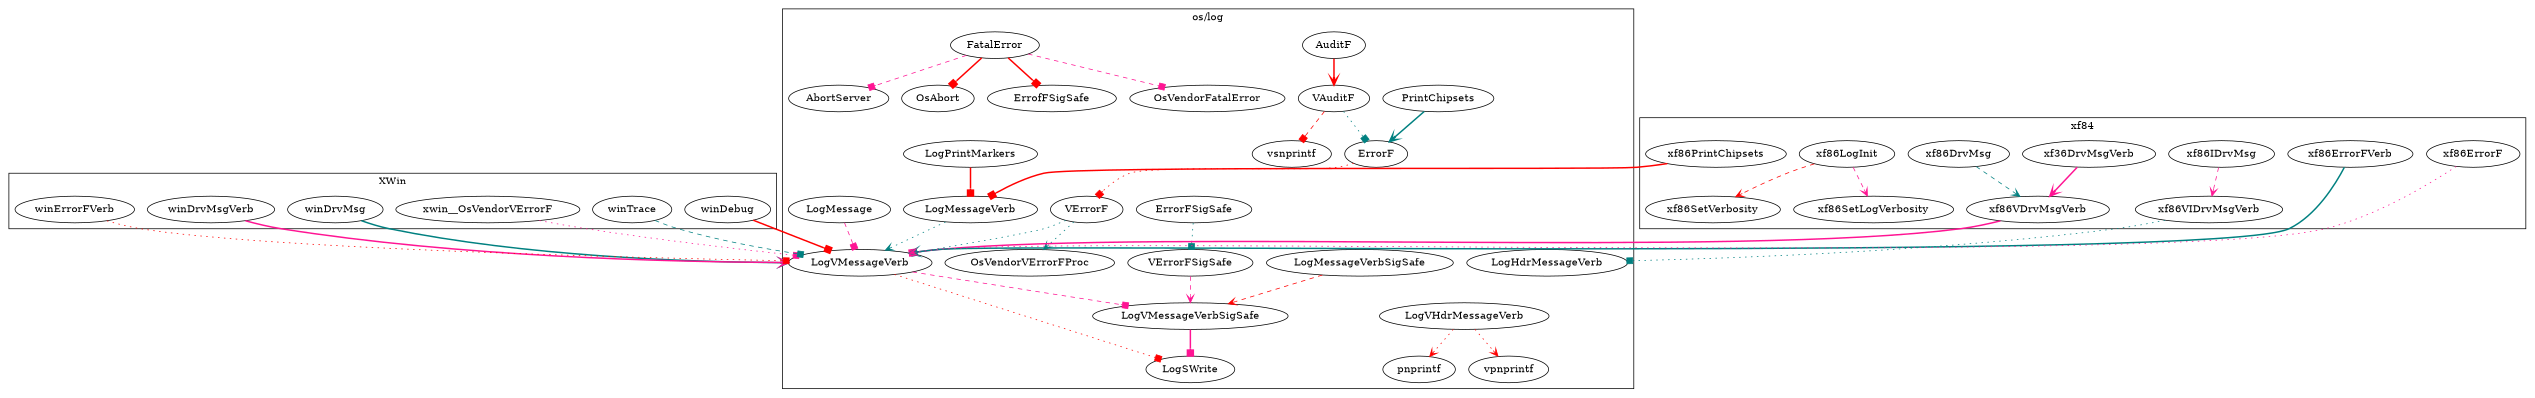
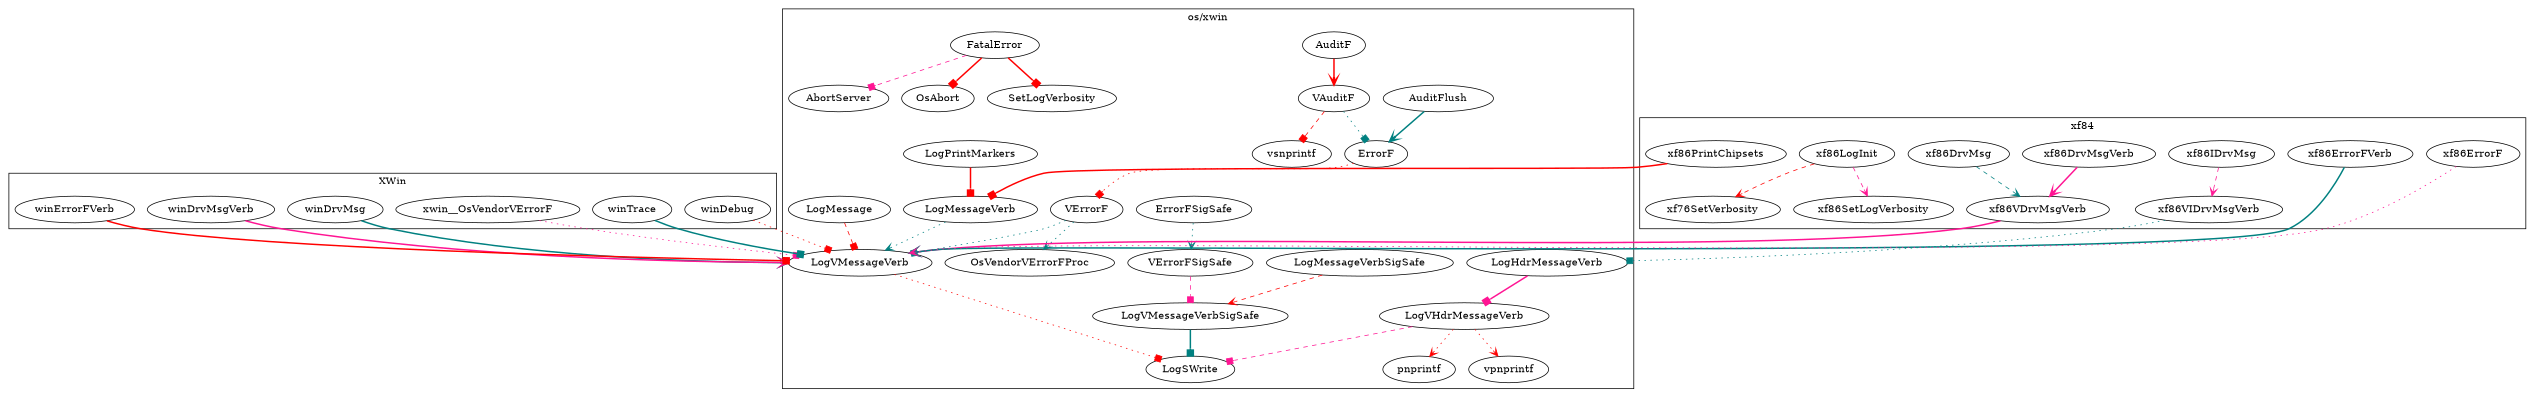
(1208, 17) -> (1208, 17)
(1052, 98) -> (1052, 98)
(1207, 98) -> none
(1438, 98) -> (1438, 98)
(2089, 154) -> (2089, 154)
(1713, 209) -> (1713, 209)
(848, 233) -> (848, 233)
(1192, 233) -> (1192, 233)
(789, 234) -> (789, 234)
(725, 240) -> (725, 240)
(1459, 242) -> (1459, 242)
(393, 248) -> (393, 248)
(1190, 286) -> (1190, 286)
none -> (1509, 287)
(1017, 288) -> none
(1190, 339) -> (1190, 339)
none -> (1323, 343)
